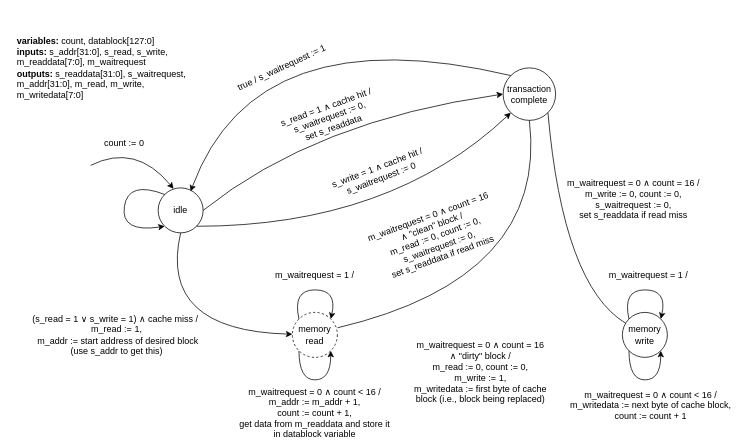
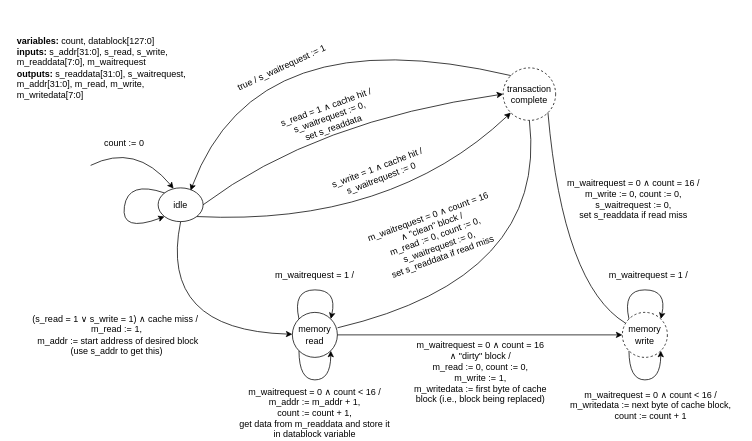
(529, 94) -> (529, 94)
(180, 210) -> (180, 205)
(315, 335) -> (315, 335)
none -> (615, 335)
(645, 335) -> (645, 335)
